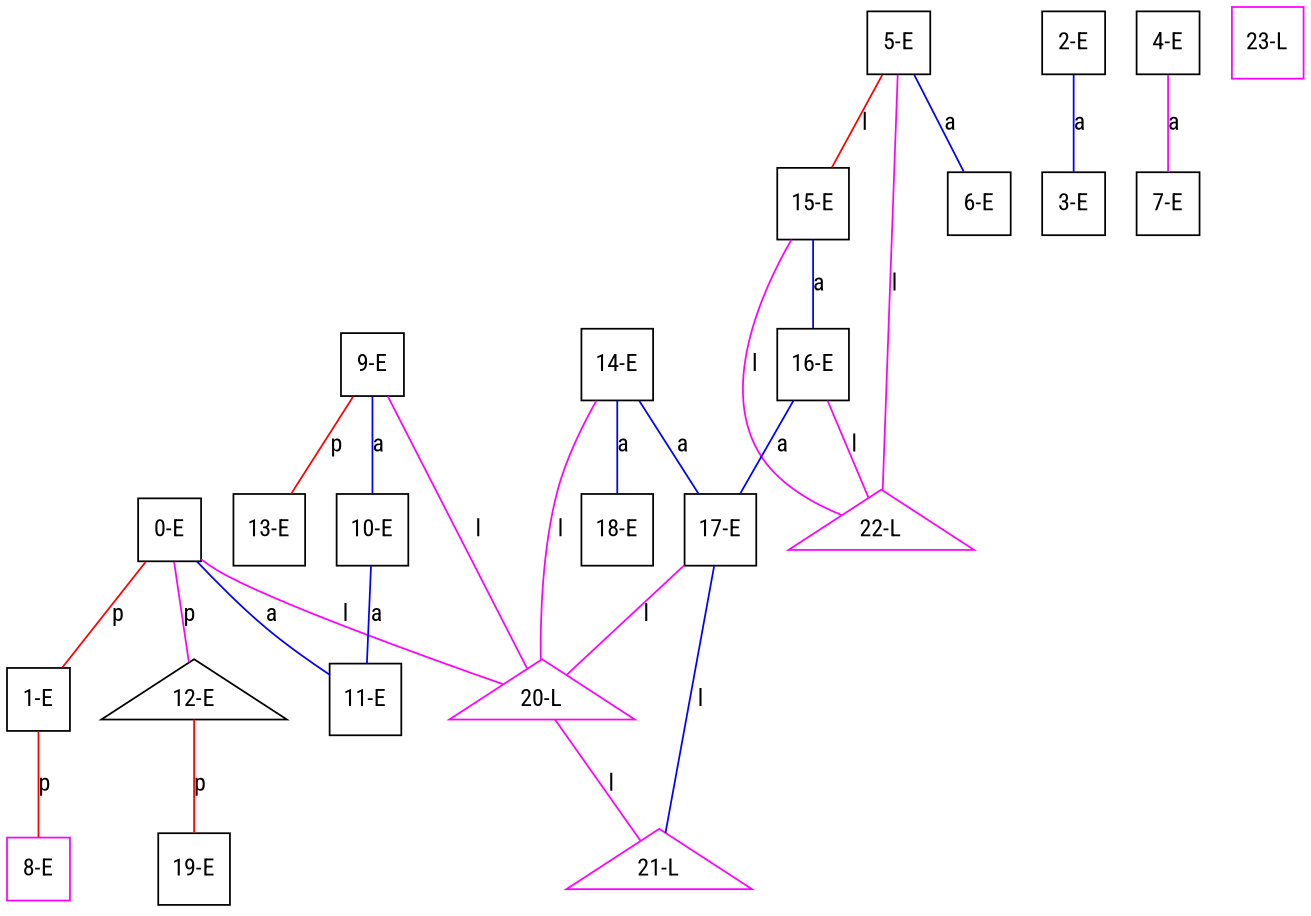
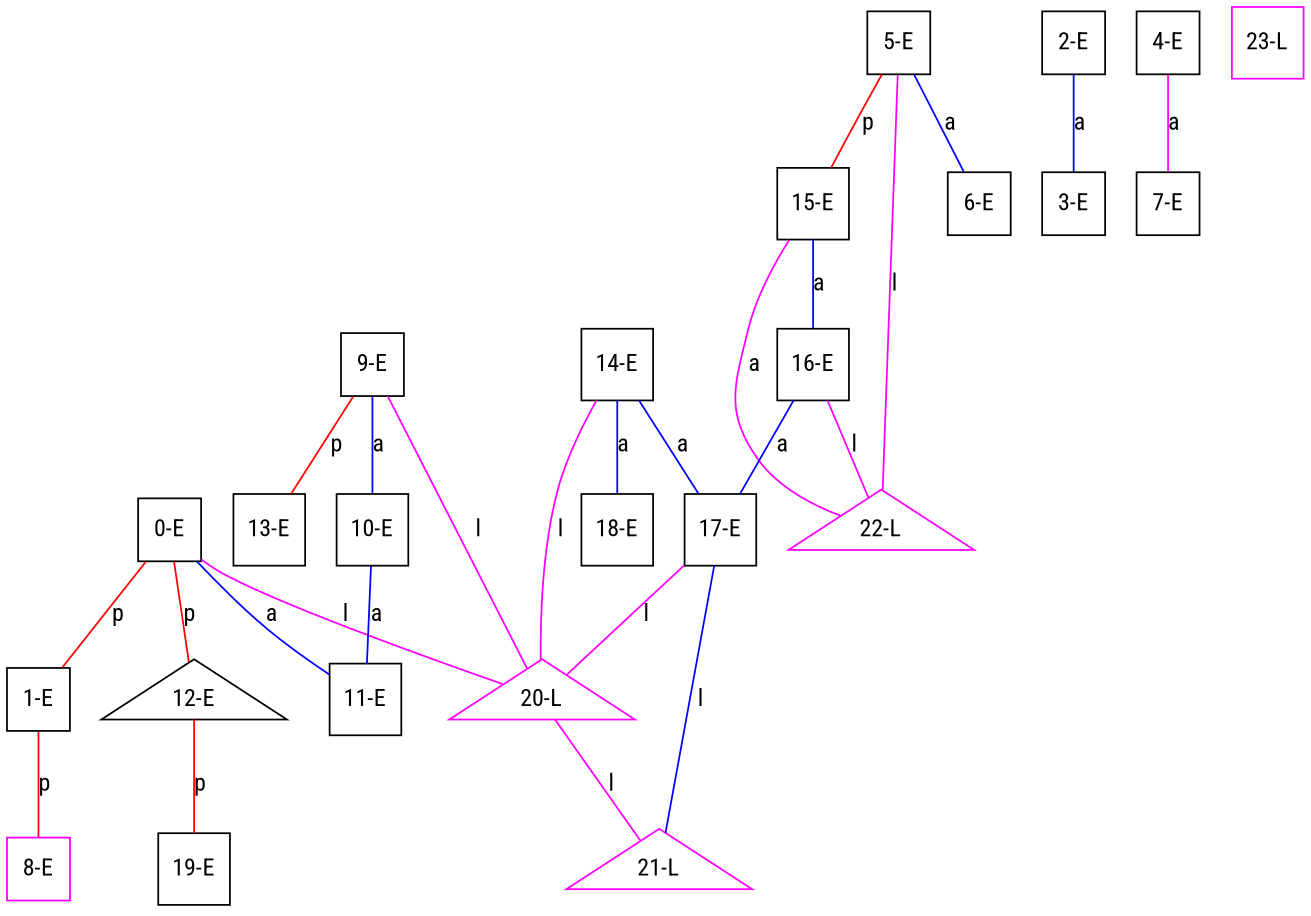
(866, 123) -> (868, 123)
(755, 365) -> (755, 365)
(181, 612) -> (181, 612)
